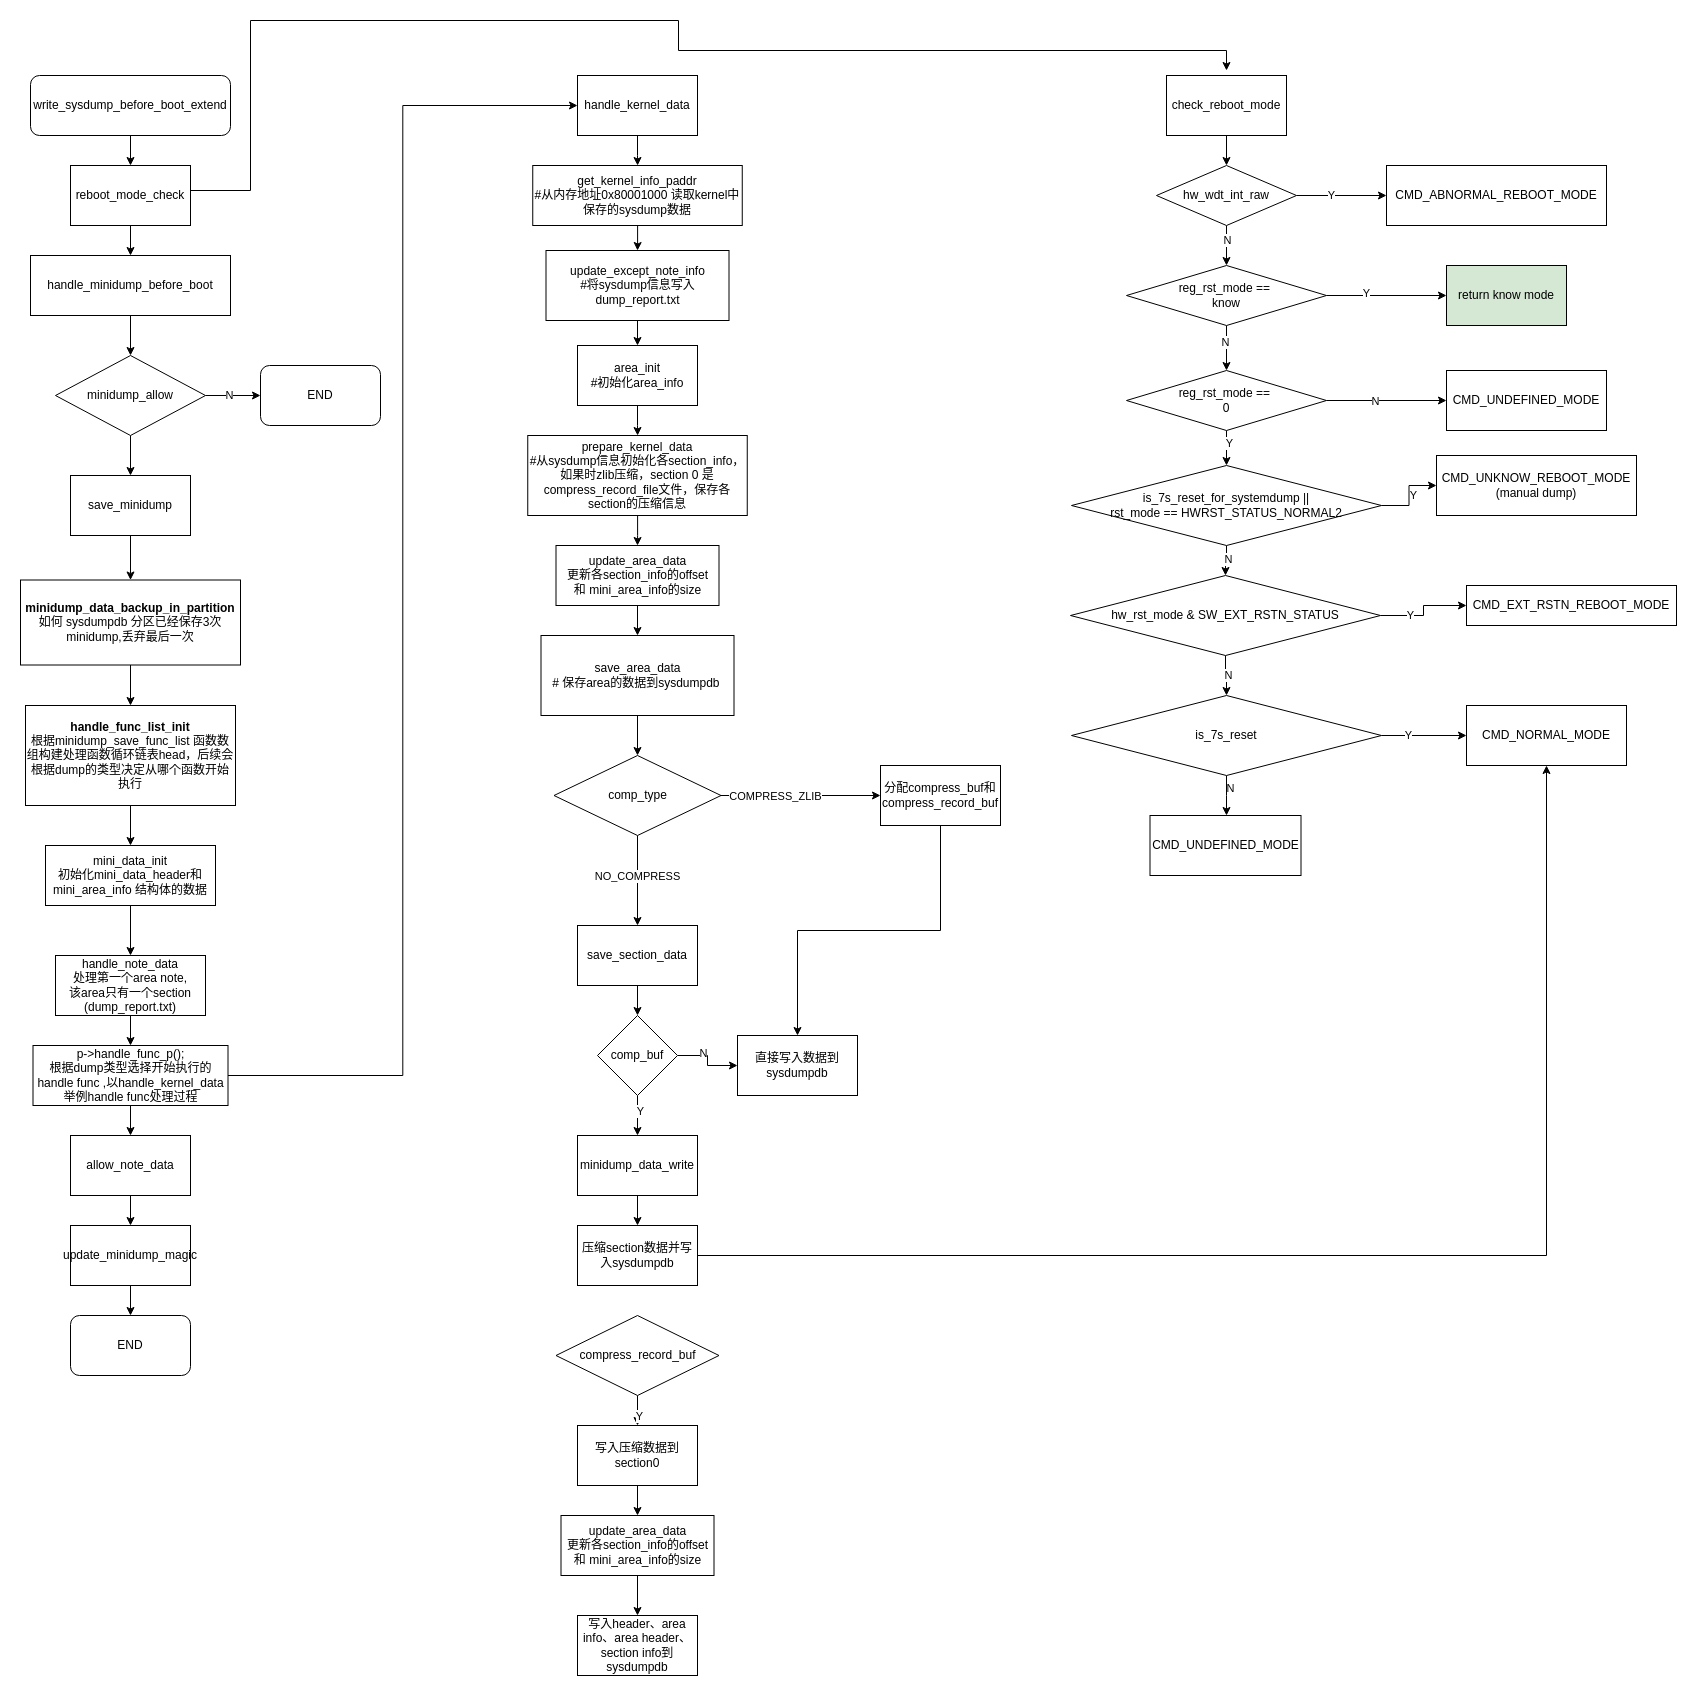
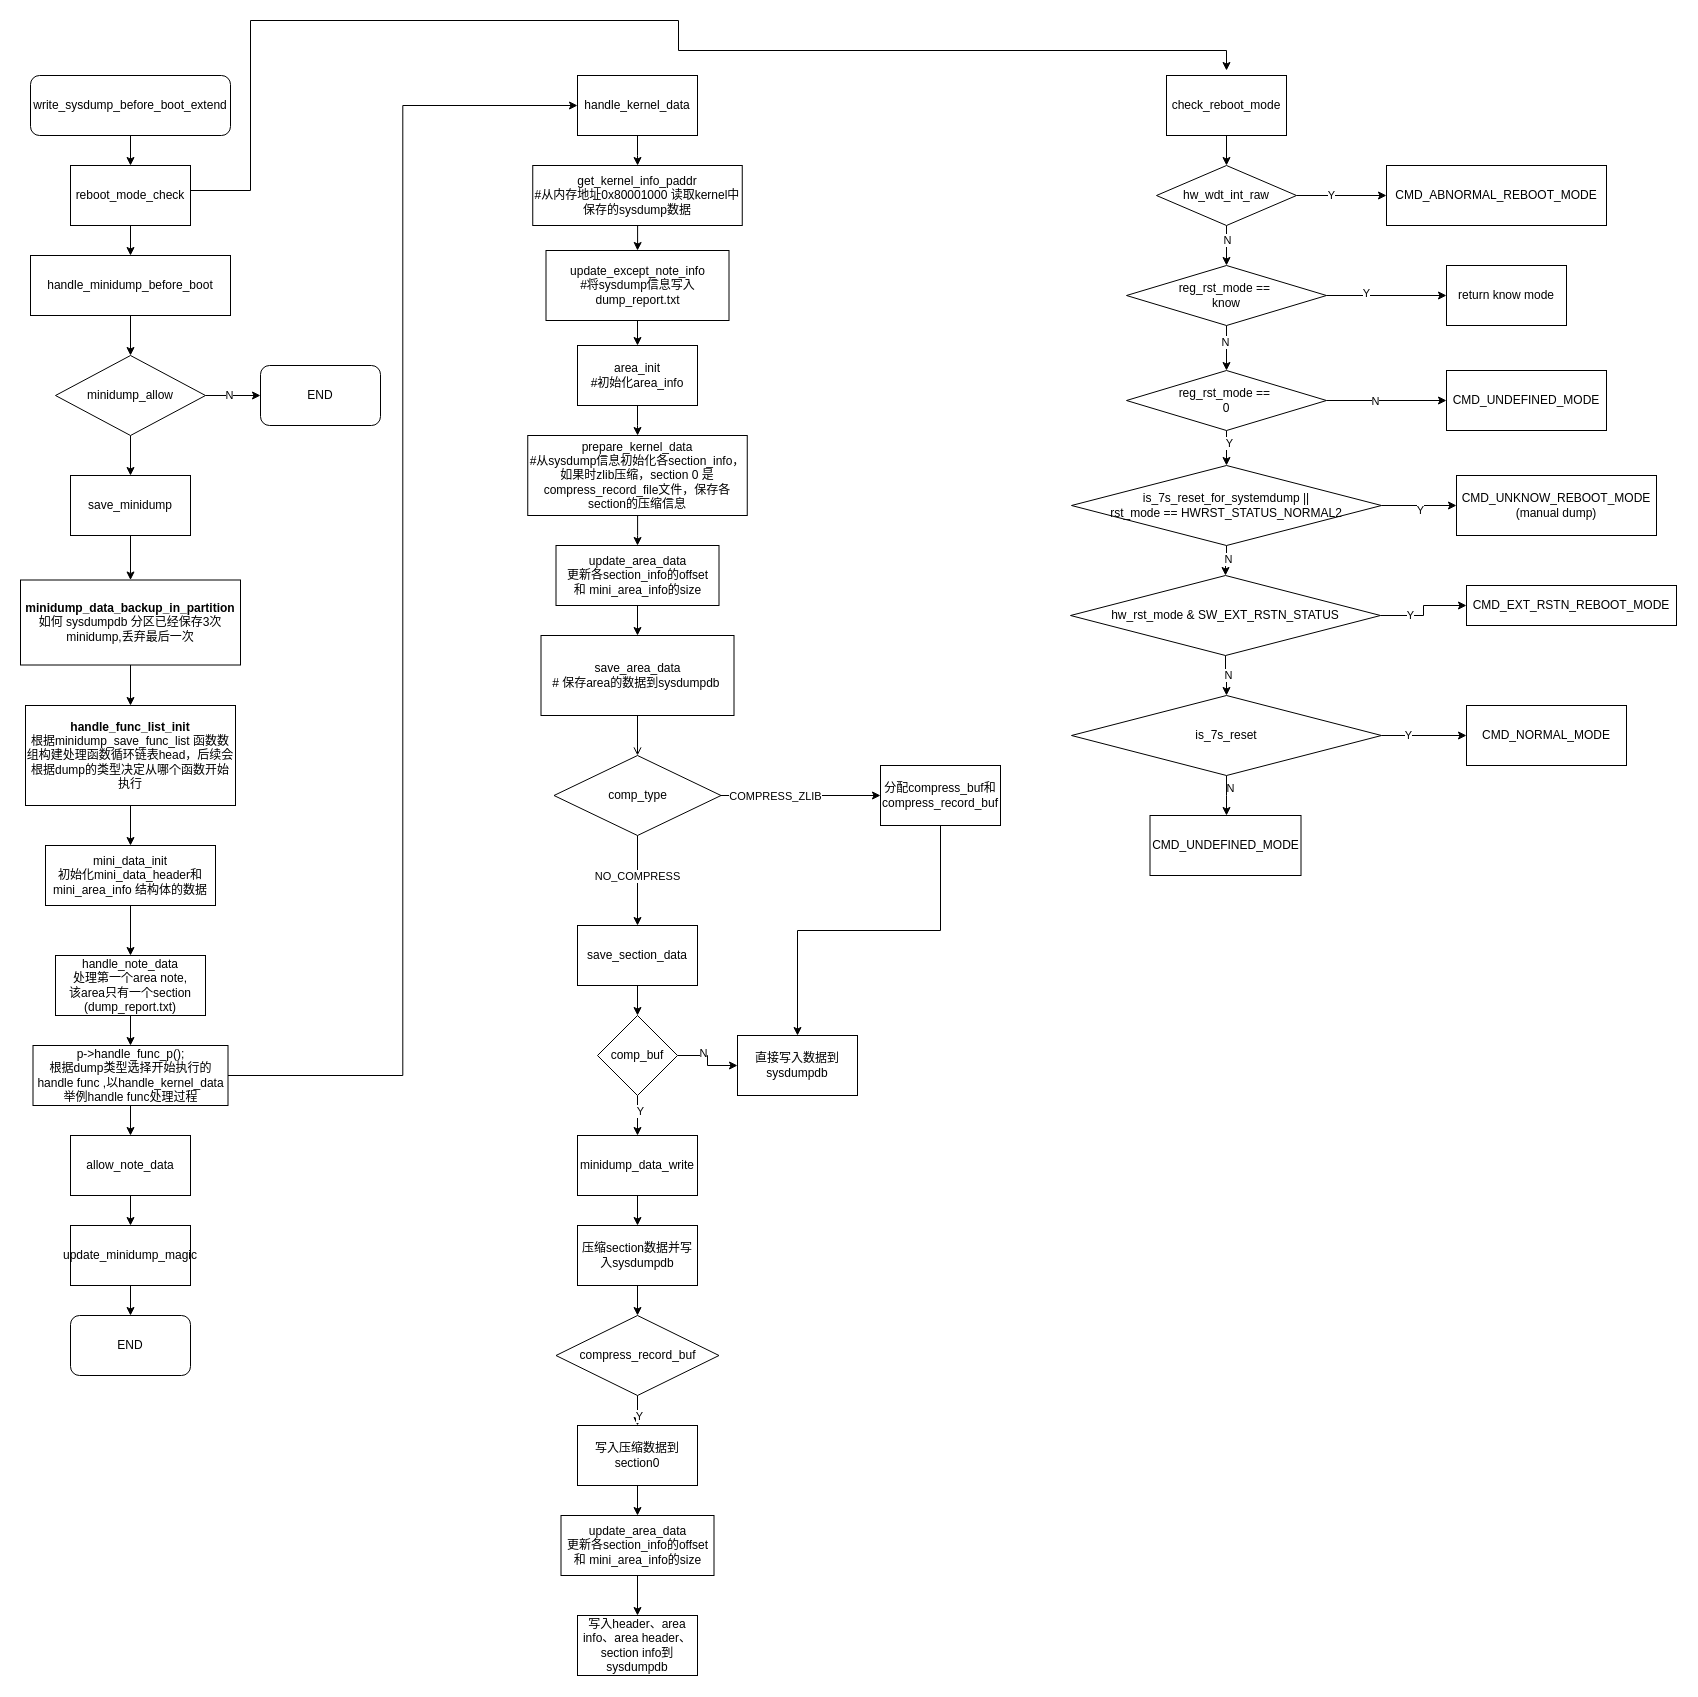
(1507, 296) -> (1507, 296)
(1537, 486) -> (1557, 506)
(638, 747) -> (638, 748)
(1364, 1256) -> (638, 1305)
